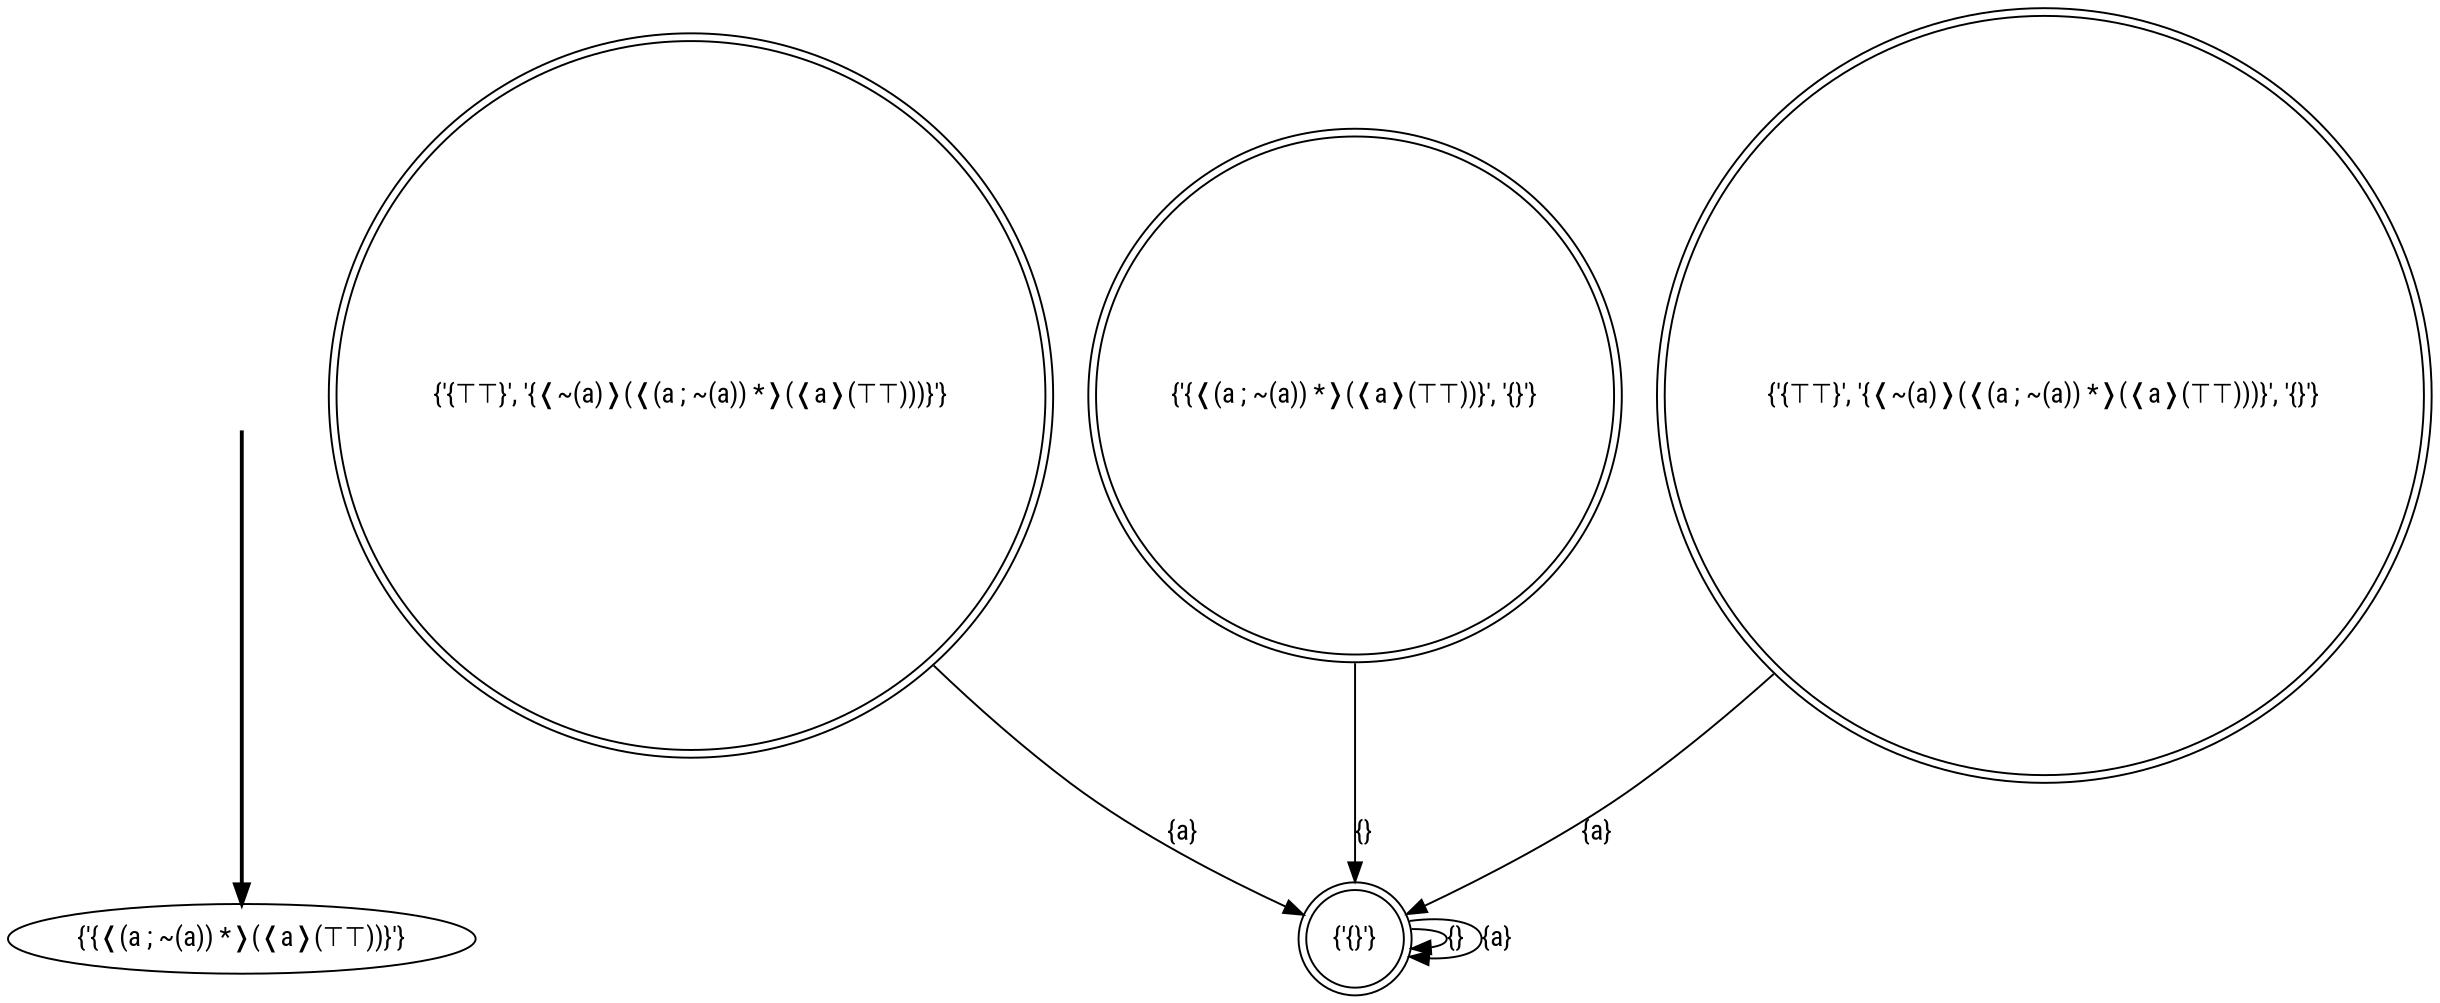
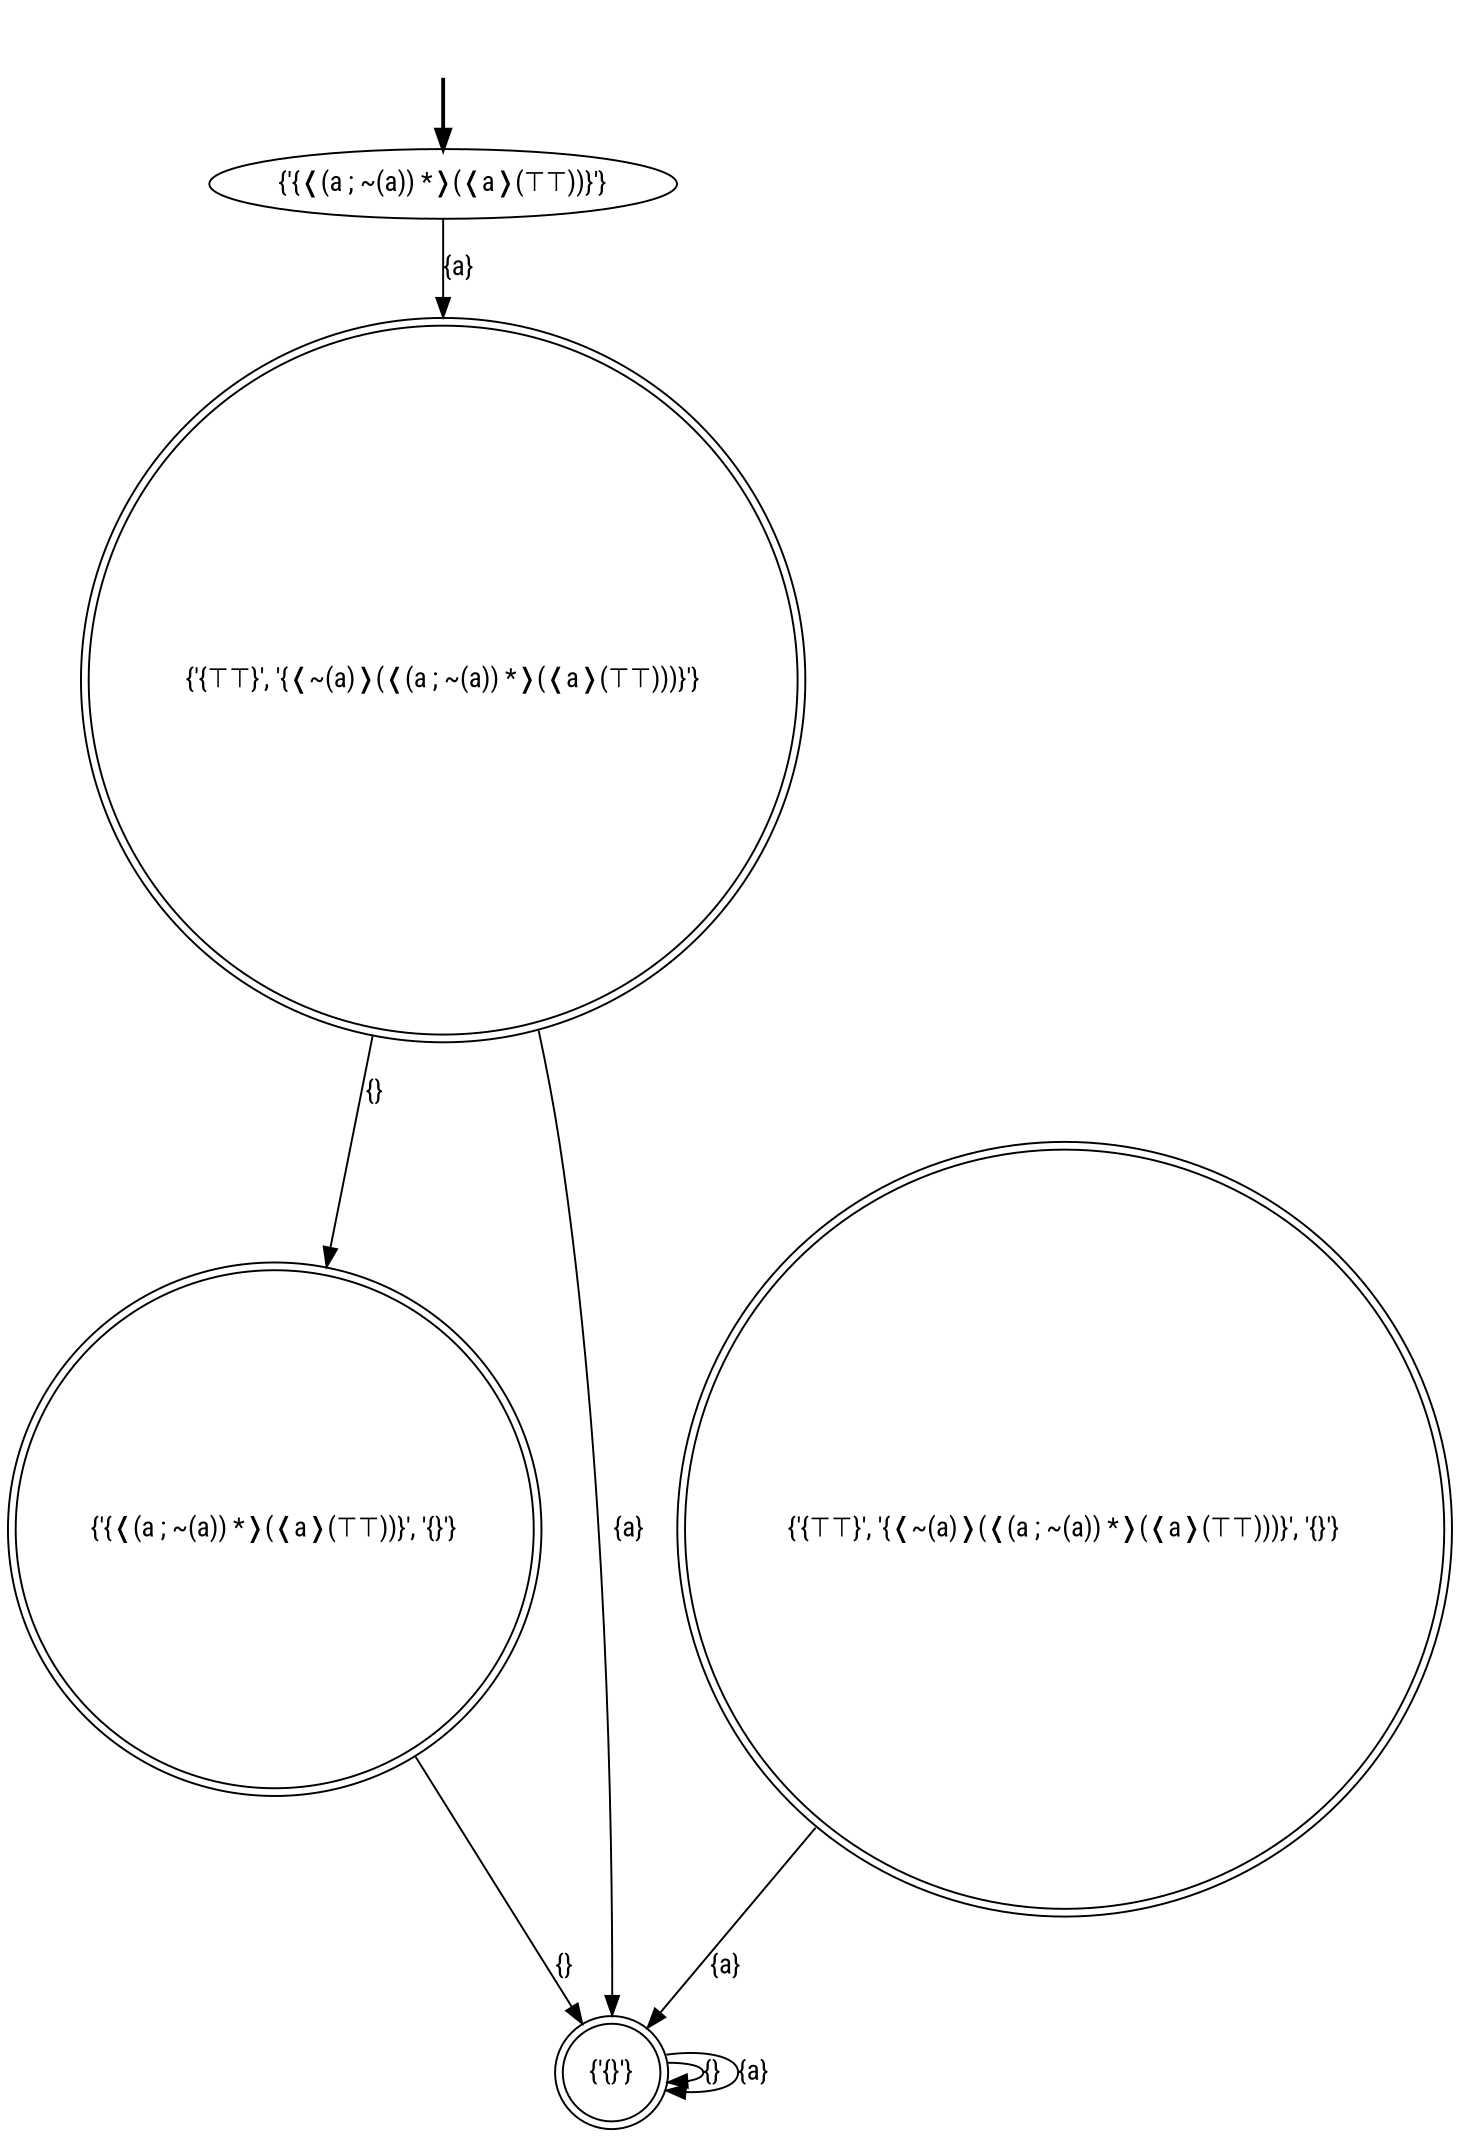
none -> (443, 258)
none -> (352, 1142)
